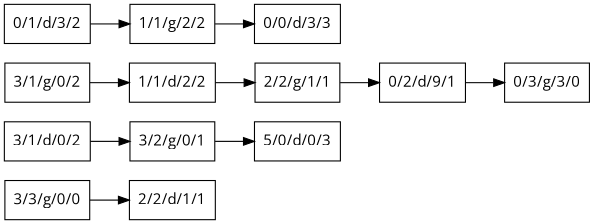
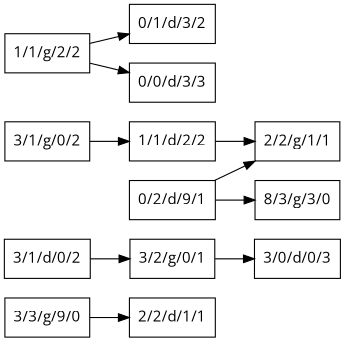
(105, 24) -> (104, 40)
(354, 83) -> (230, 173)
(547, 83) -> (297, 200)
(297, 141) -> (297, 259)
(47, 200) -> (47, 318)
